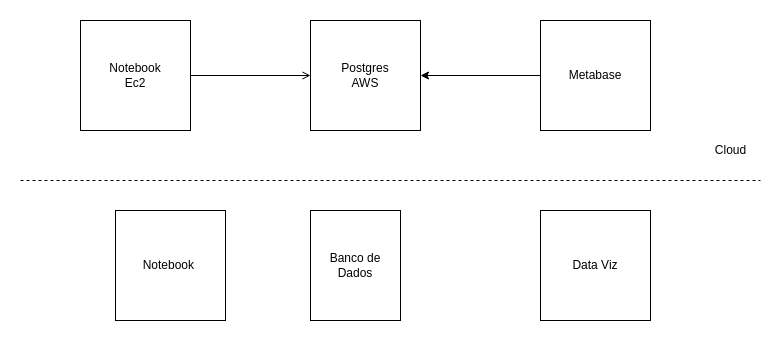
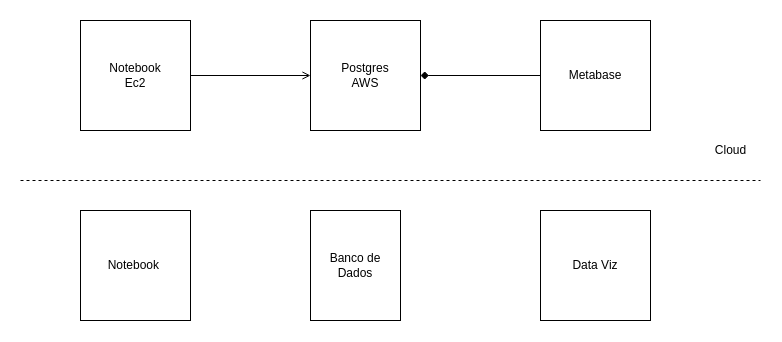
(429, 76) -> (429, 76)
(171, 266) -> (136, 266)
